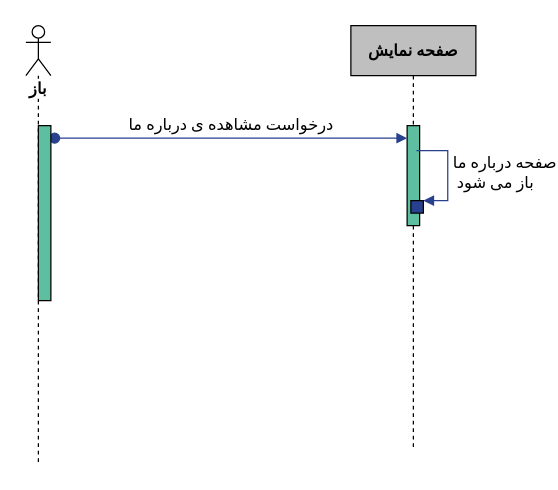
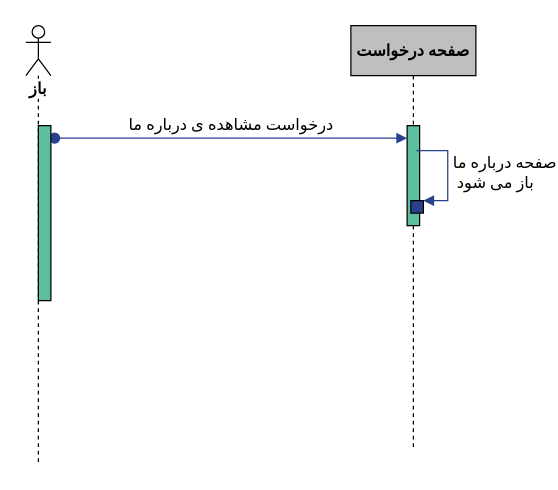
(413, 51) -> (413, 51)
